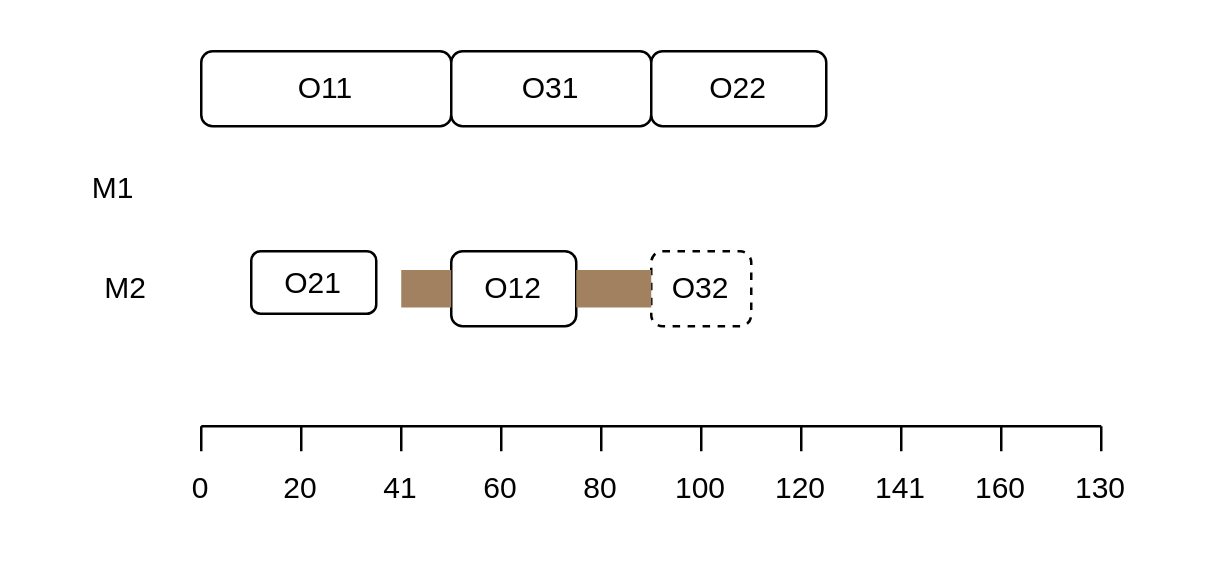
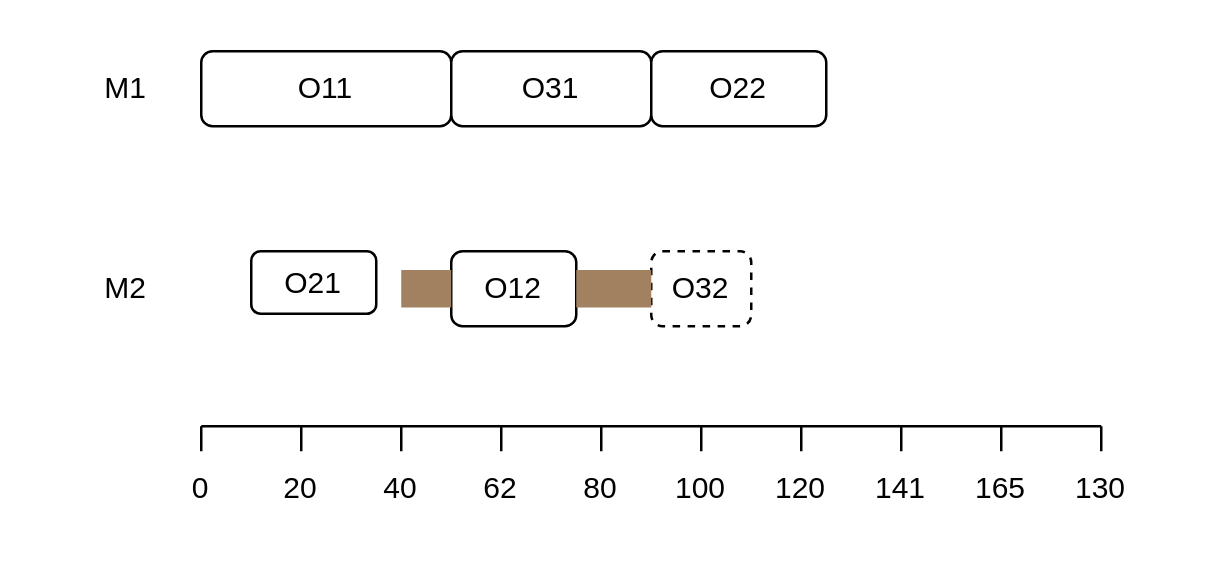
(114, 189) -> (126, 89)
(401, 489) -> (401, 489)
(501, 489) -> (501, 489)
(1001, 489) -> (1001, 489)
